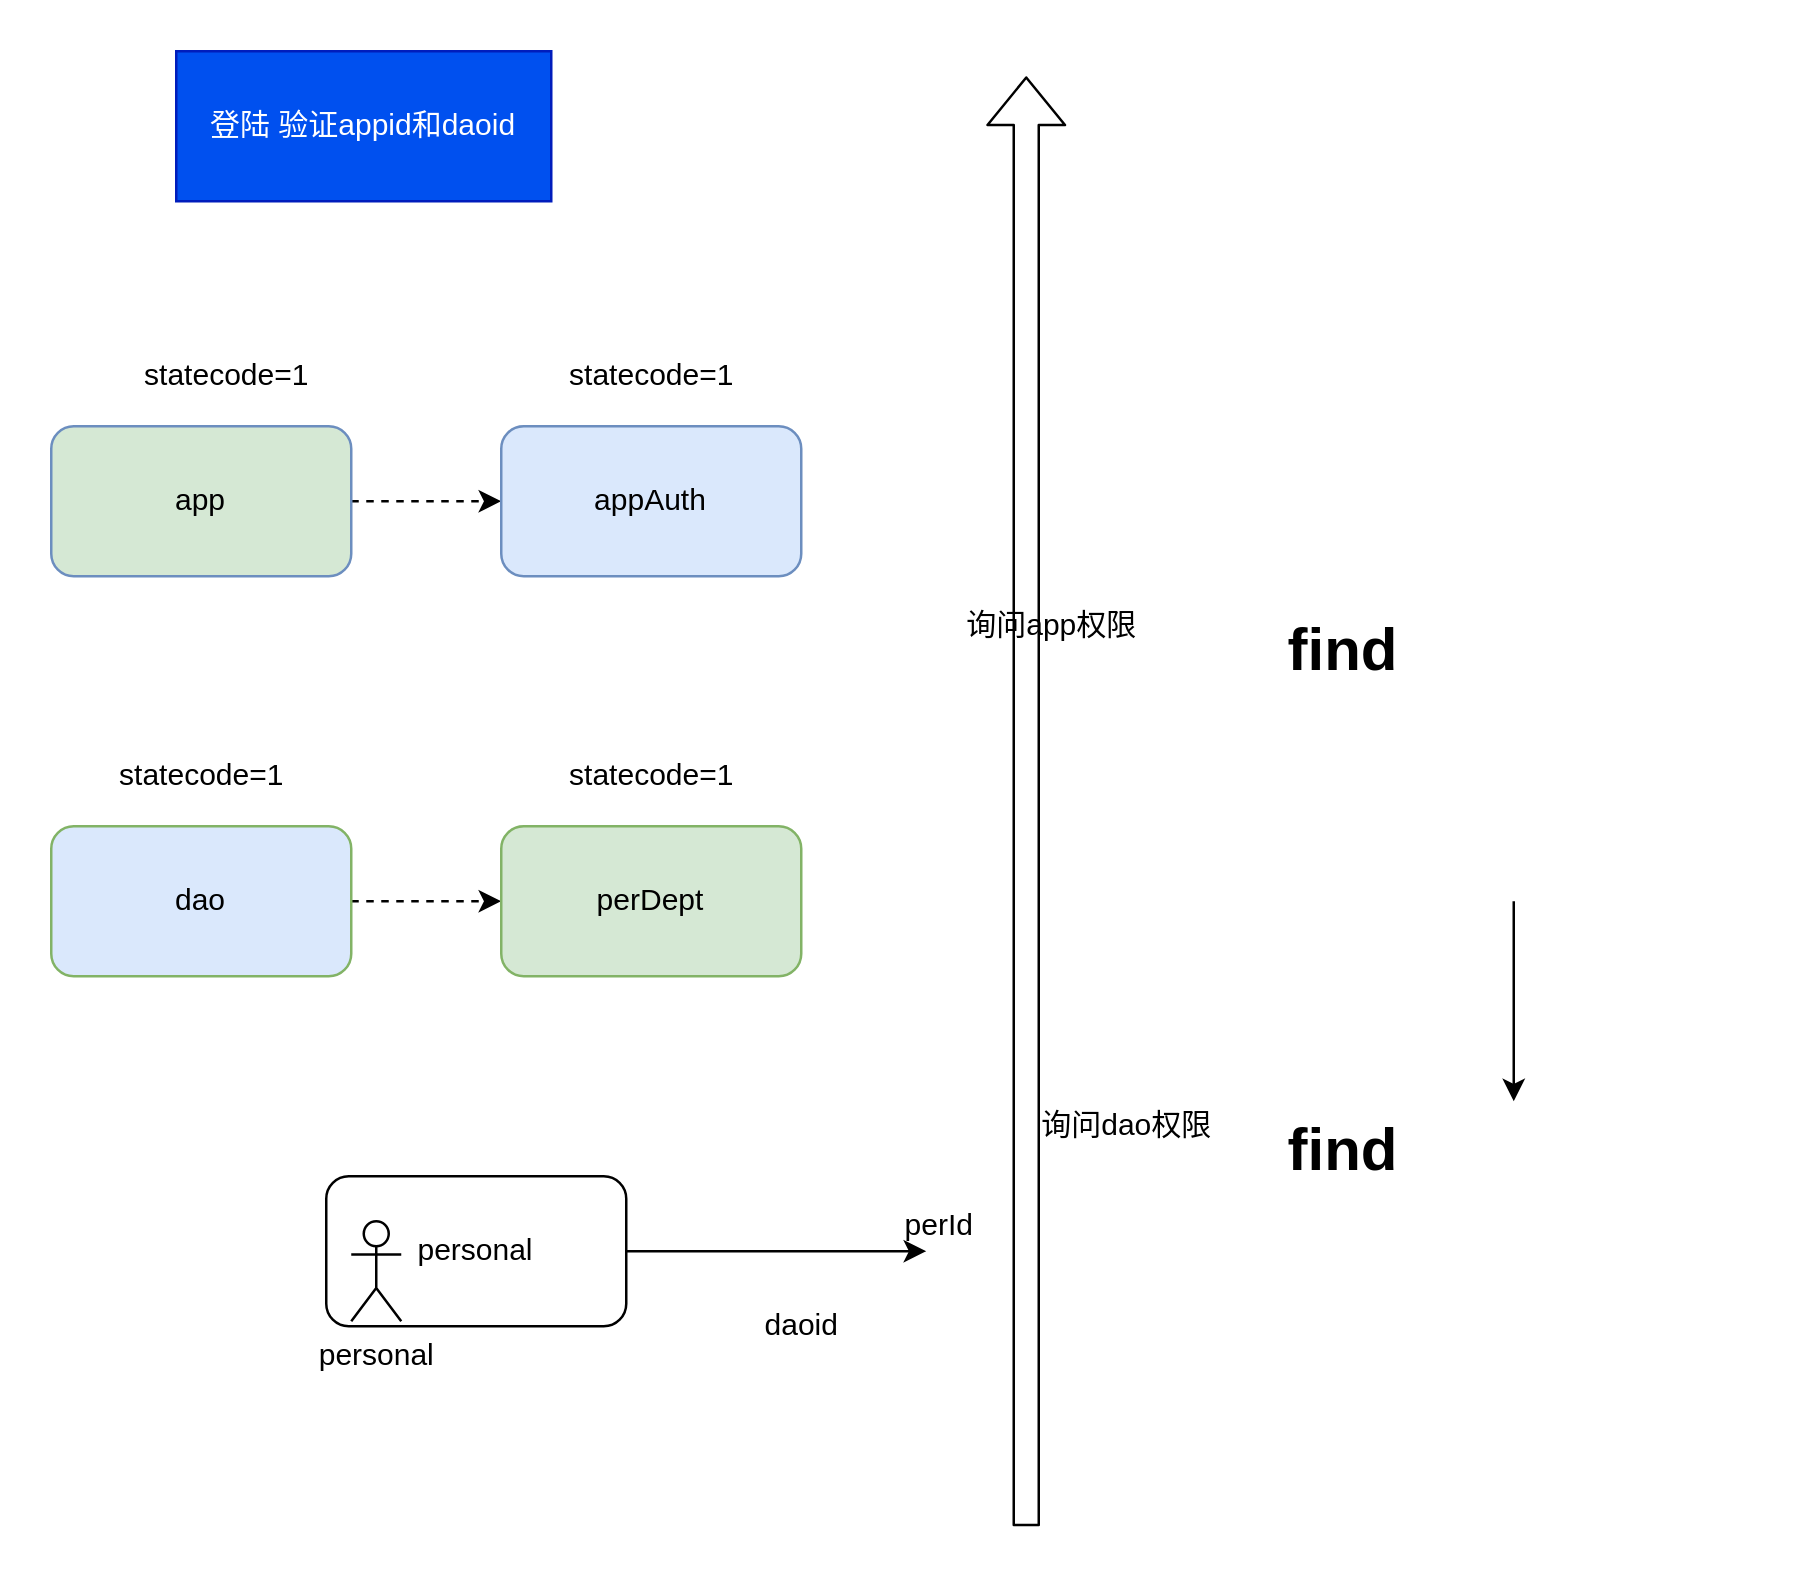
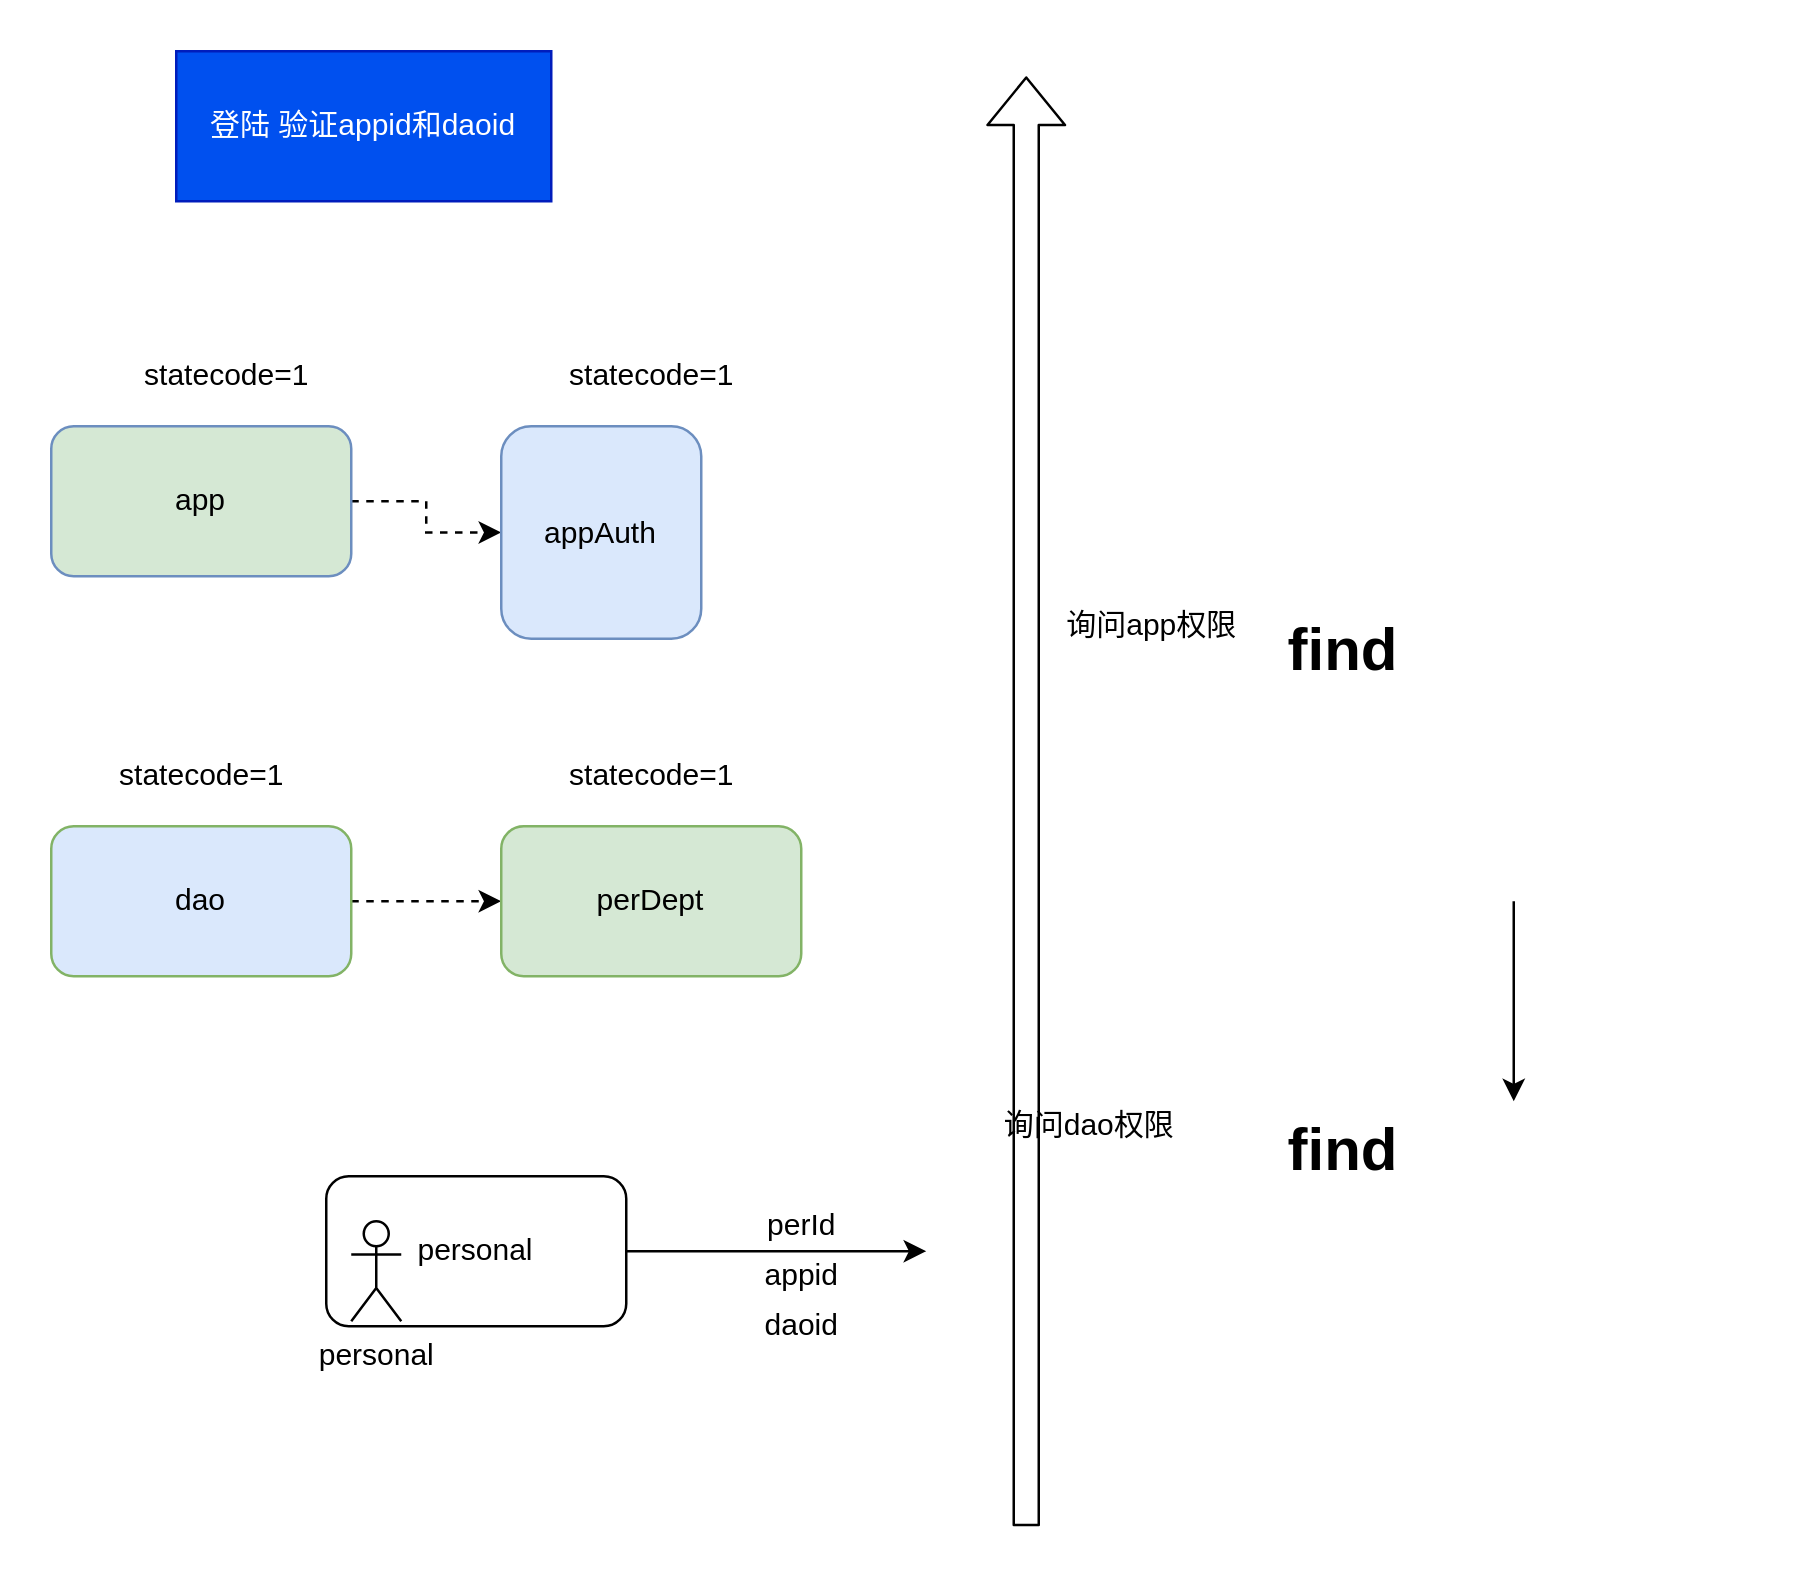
(651, 501) -> (601, 533)
(1051, 626) -> (1151, 626)
(1126, 1126) -> (1089, 1126)
(939, 1226) -> (801, 1226)
none -> (801, 1276)
